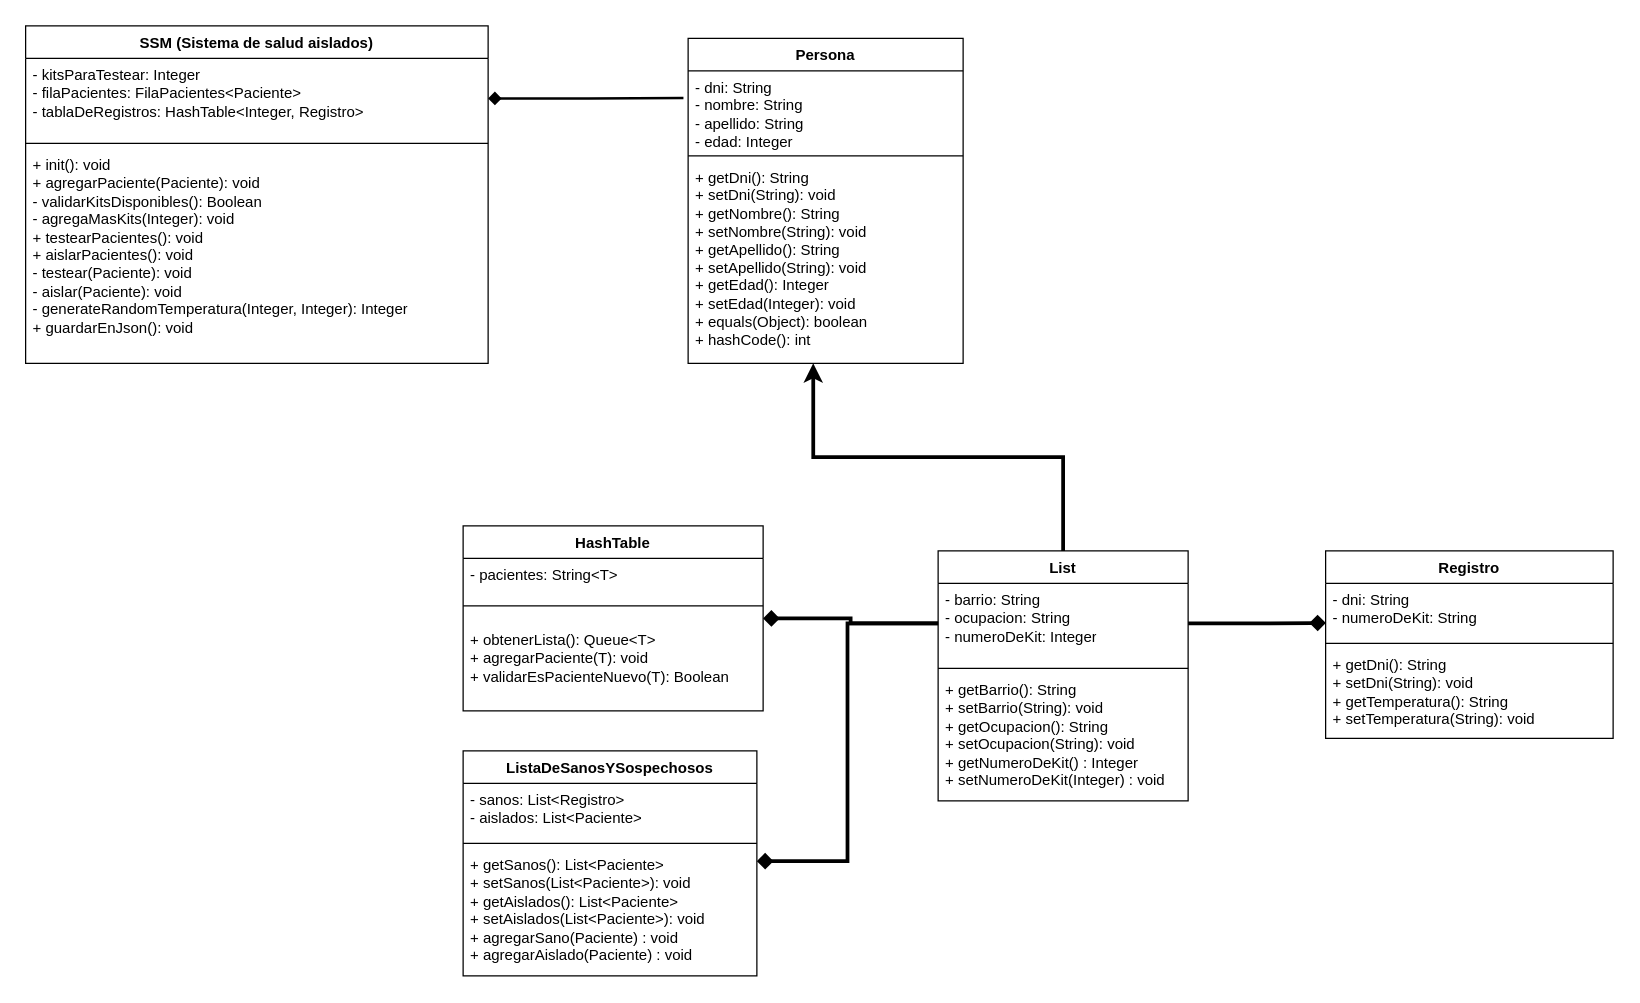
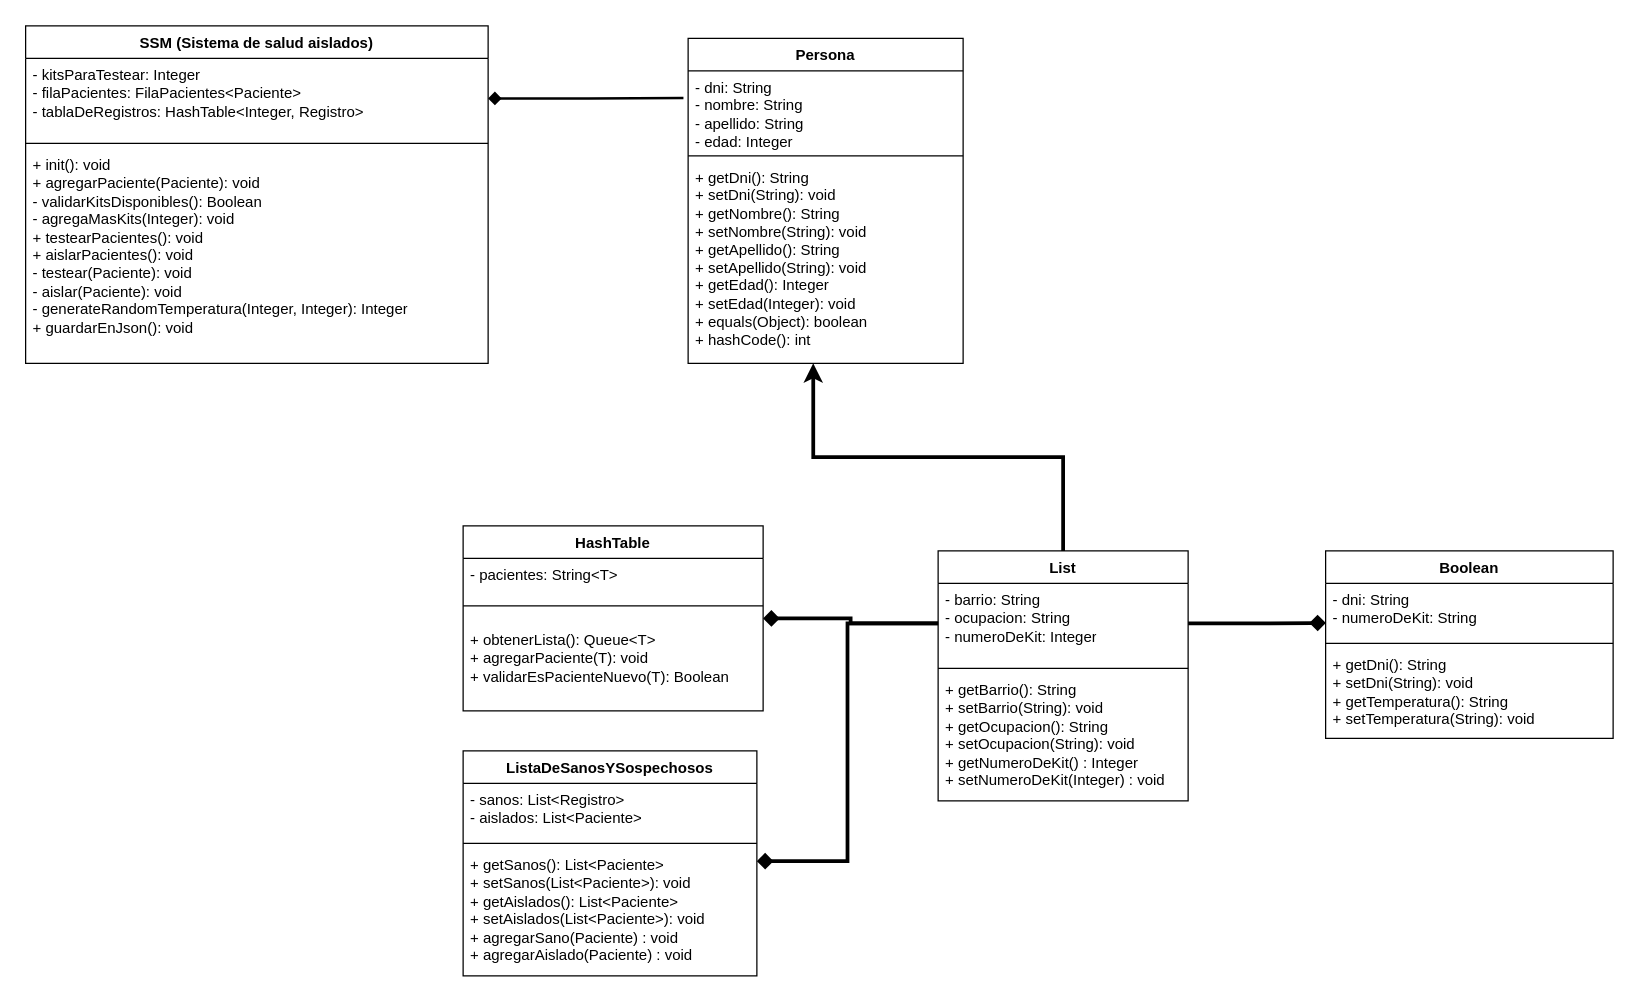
(1469, 568) -> (1469, 568)
